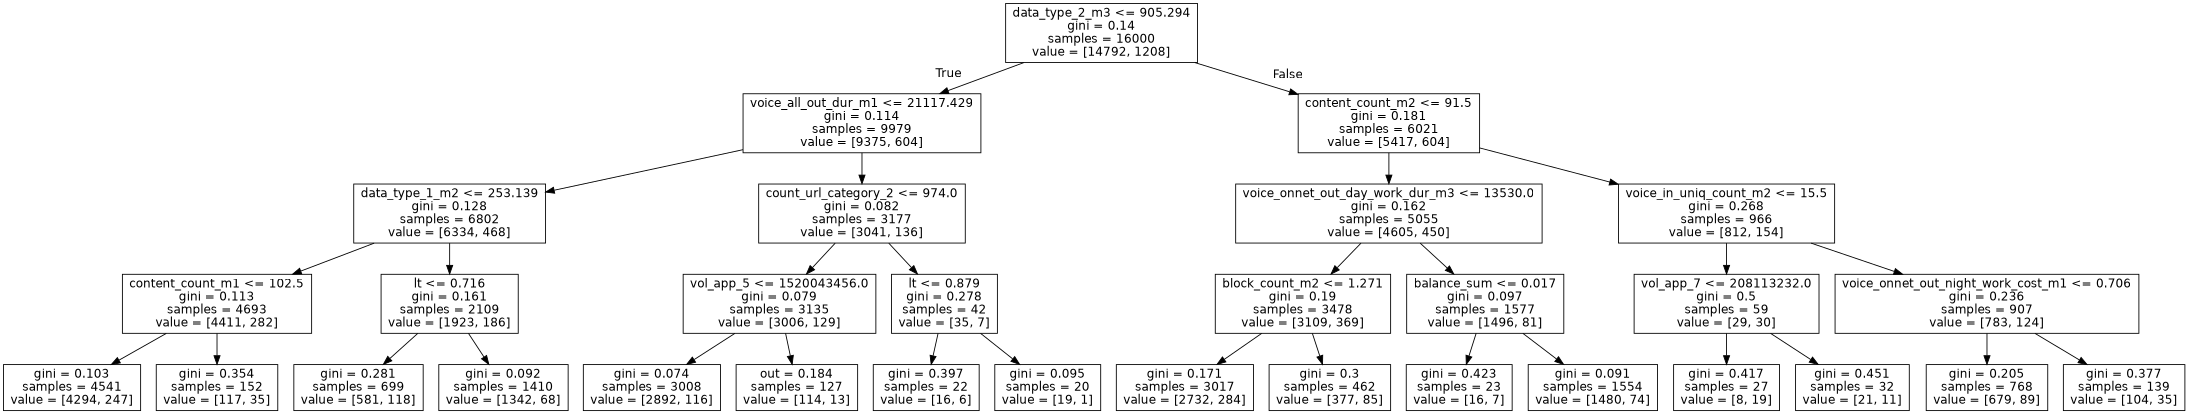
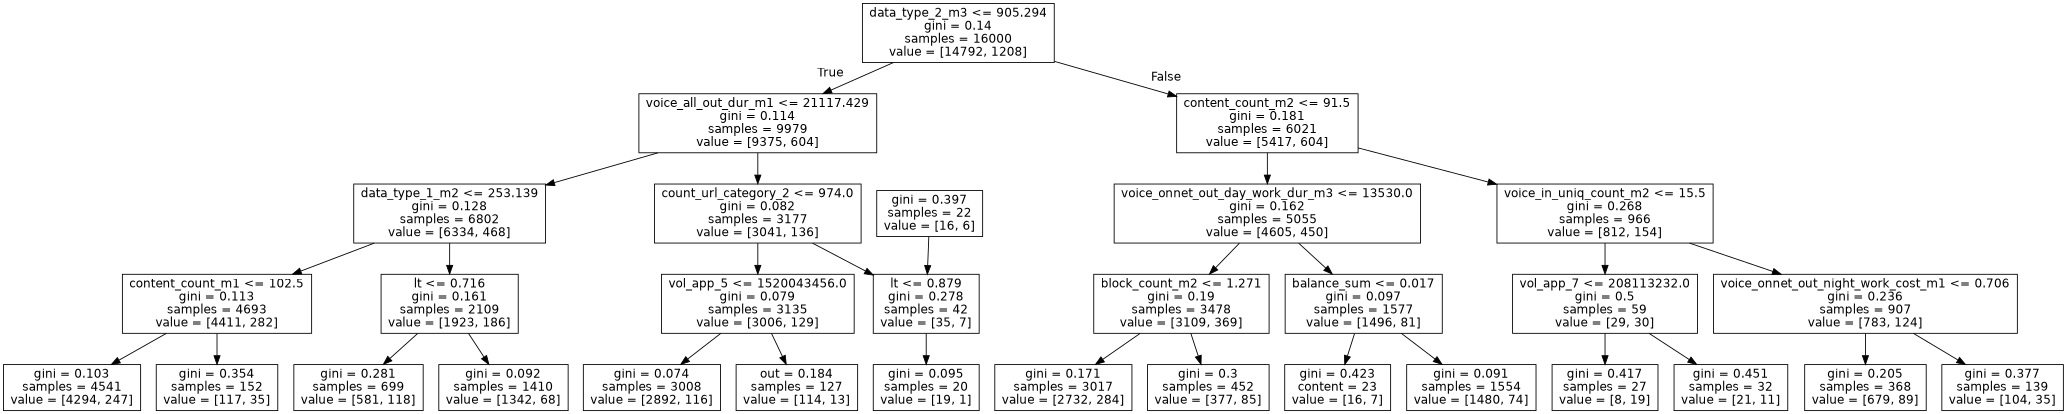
(936, 345) -> (928, 251)
(1330, 388) -> (1208, 388)
(1459, 388) -> (1338, 388)
(1987, 388) -> (1865, 388)
